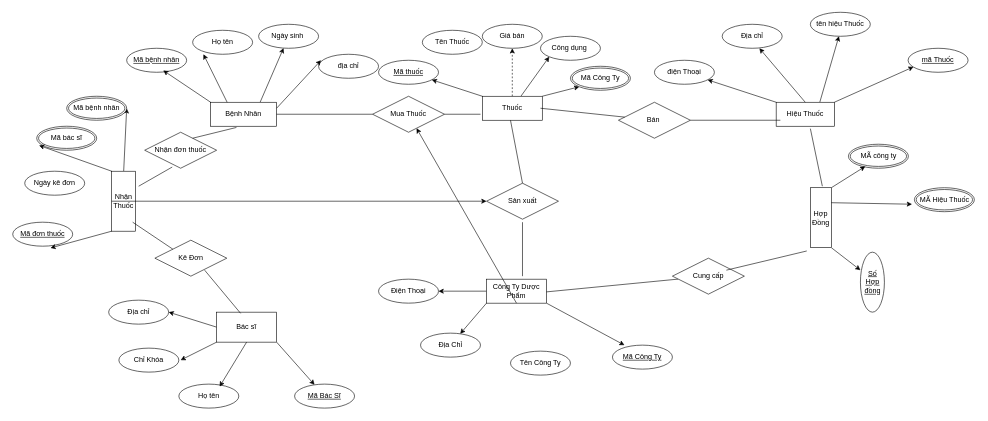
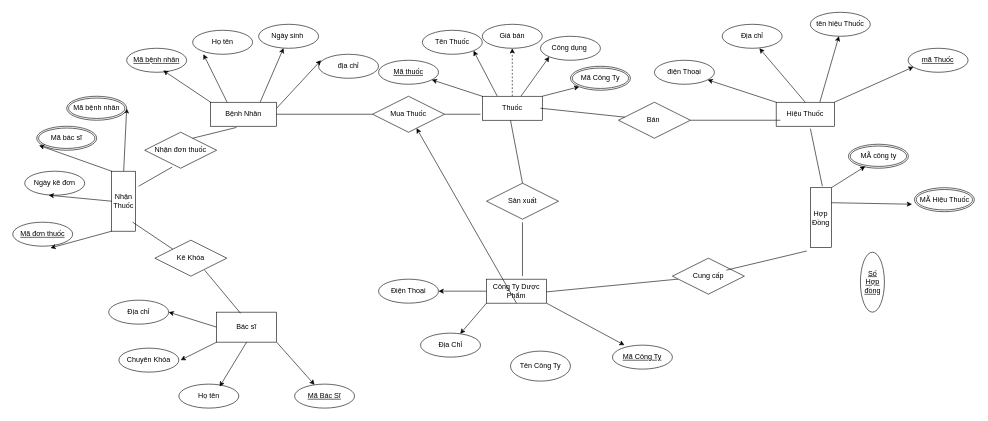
none -> (486, 76)
(481, 201) -> (80, 198)
(191, 258) -> (191, 258)
(844, 258) -> none
(149, 360) -> (149, 360)
(540, 363) -> (540, 366)
